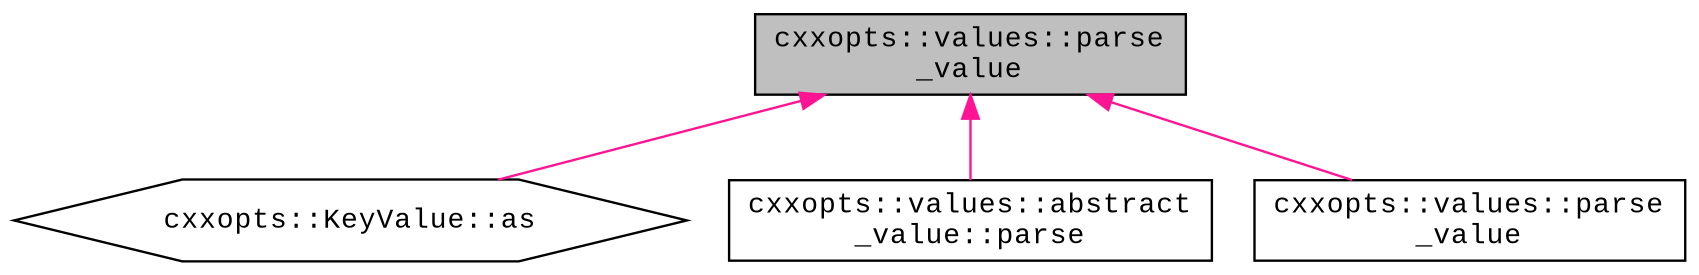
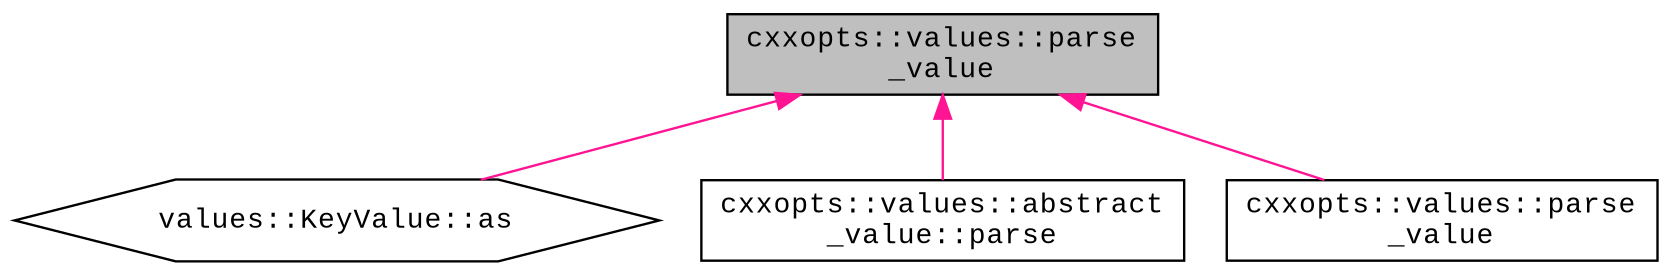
(350, 220) -> (337, 220)
